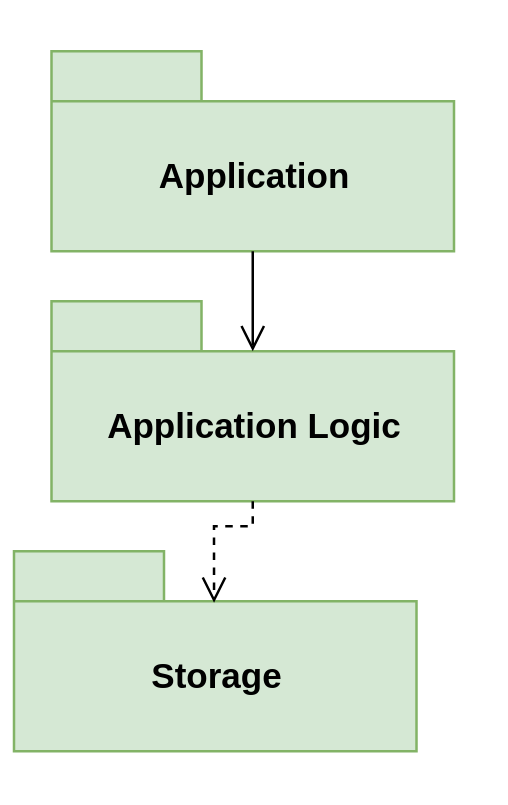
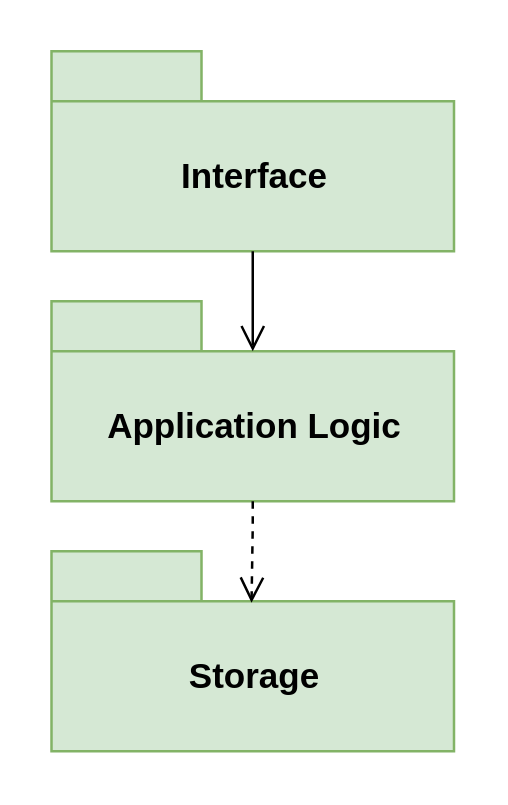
(255, 176) -> (255, 176)
(215, 651) -> (253, 651)
